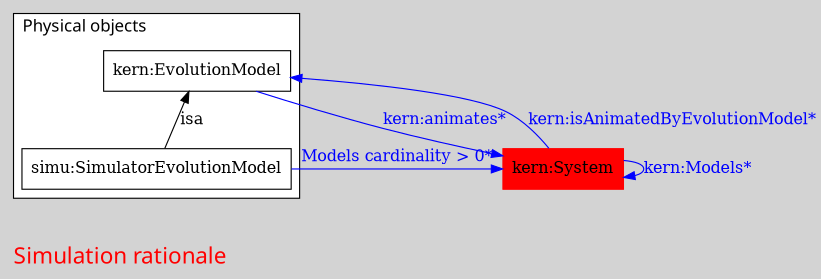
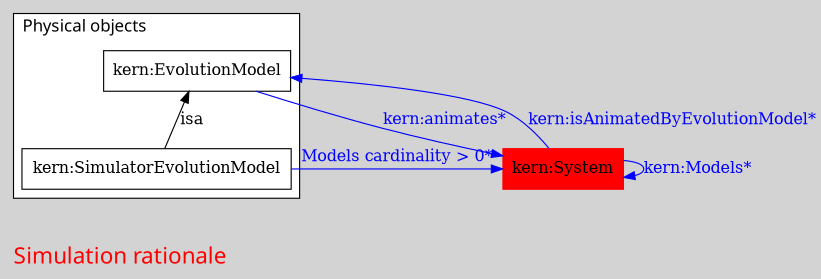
(157, 169) -> (157, 169)
